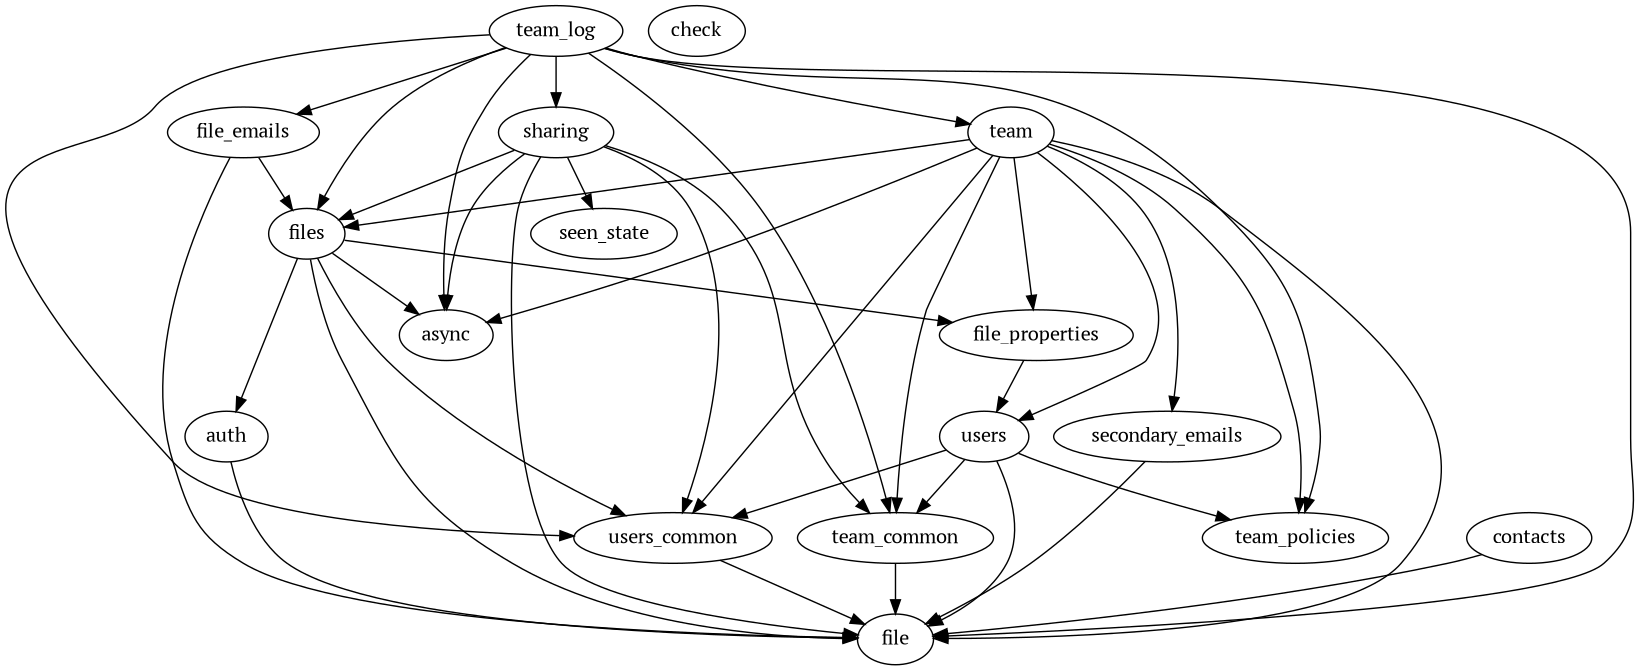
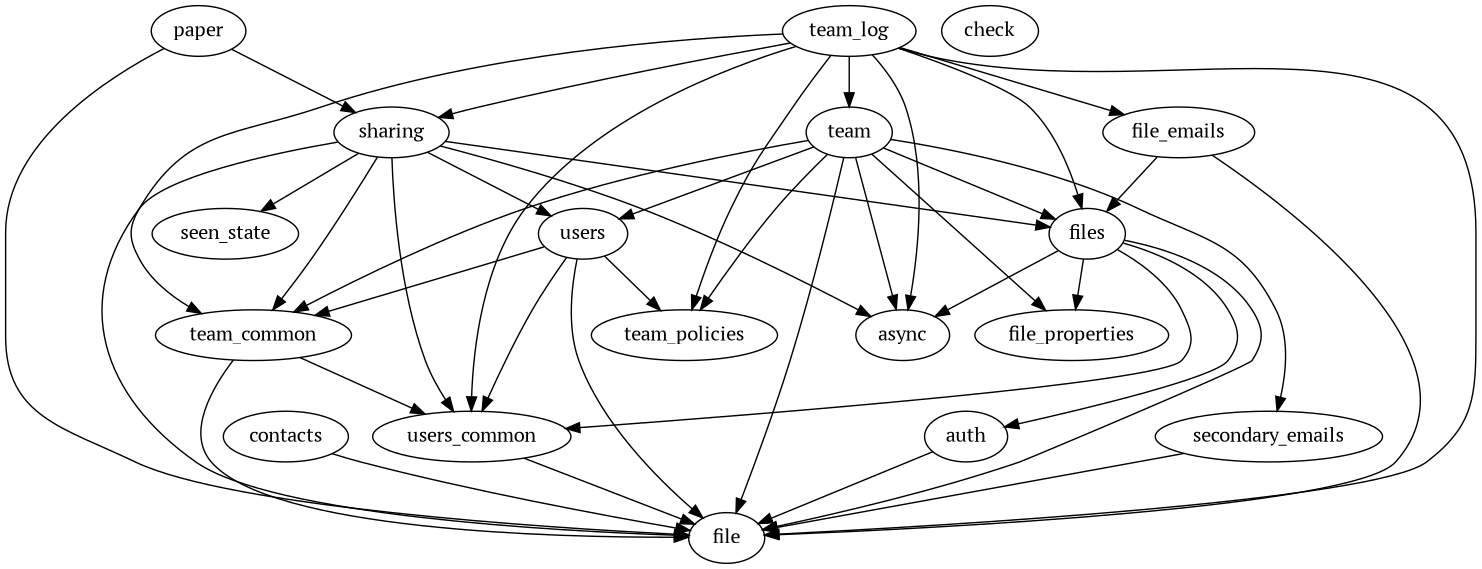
none -> (199, 31)
(848, 329) -> (356, 383)
(1014, 380) -> (483, 181)
